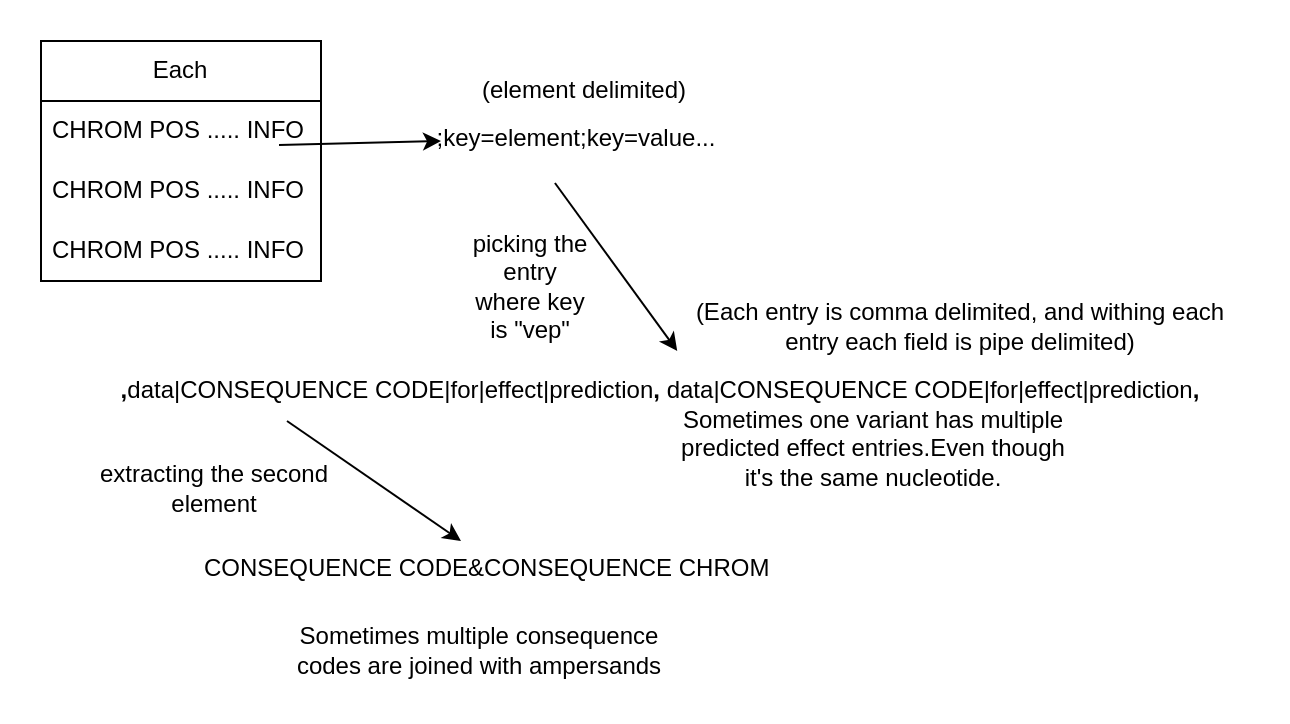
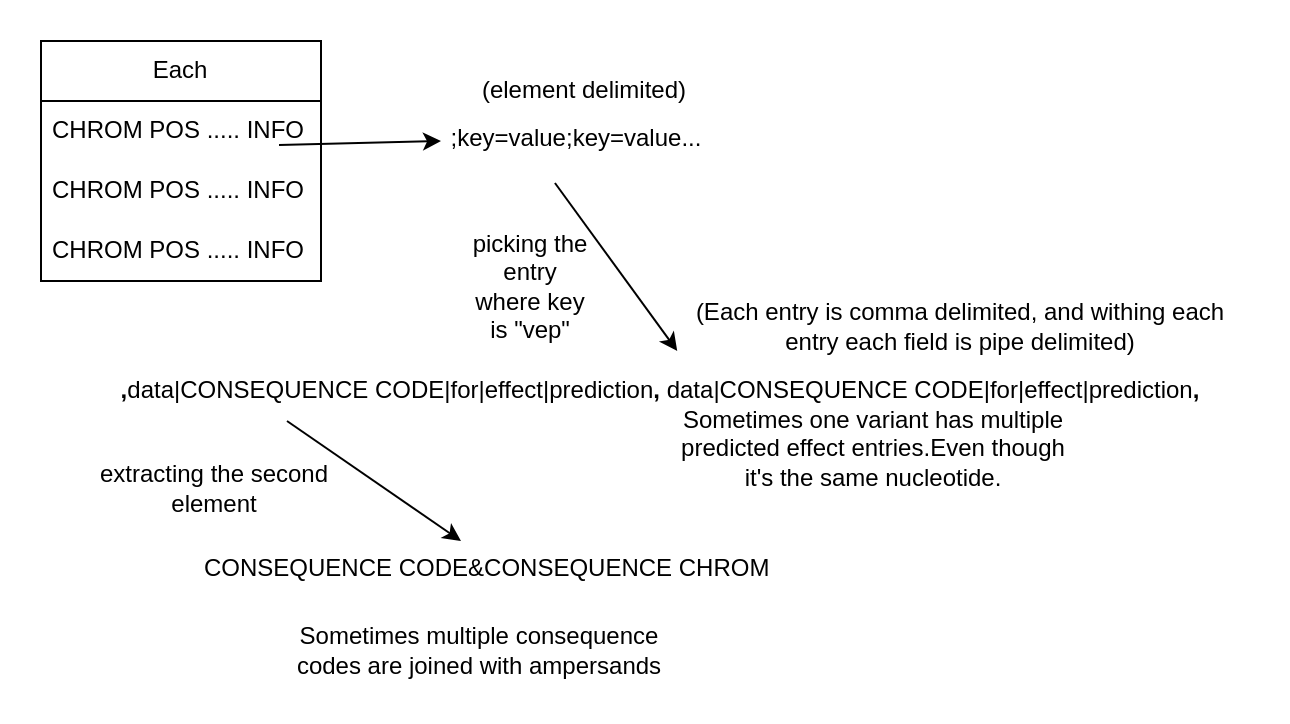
(577, 139) -> (577, 139)
